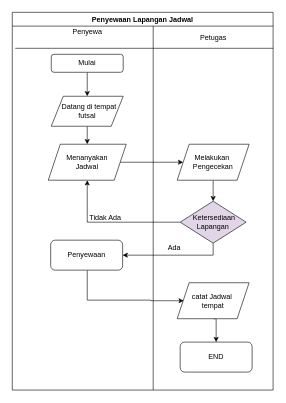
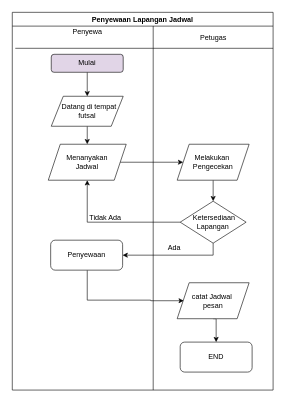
(87, 63) -> (87, 63)
(213, 222) -> (213, 222)
(213, 301) -> (213, 301)
